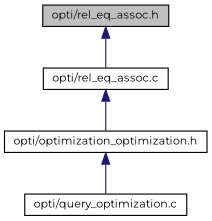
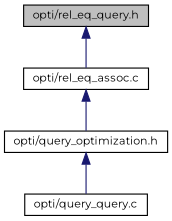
(106, 16) -> (86, 16)
(106, 142) -> (86, 142)
(106, 205) -> (86, 205)
